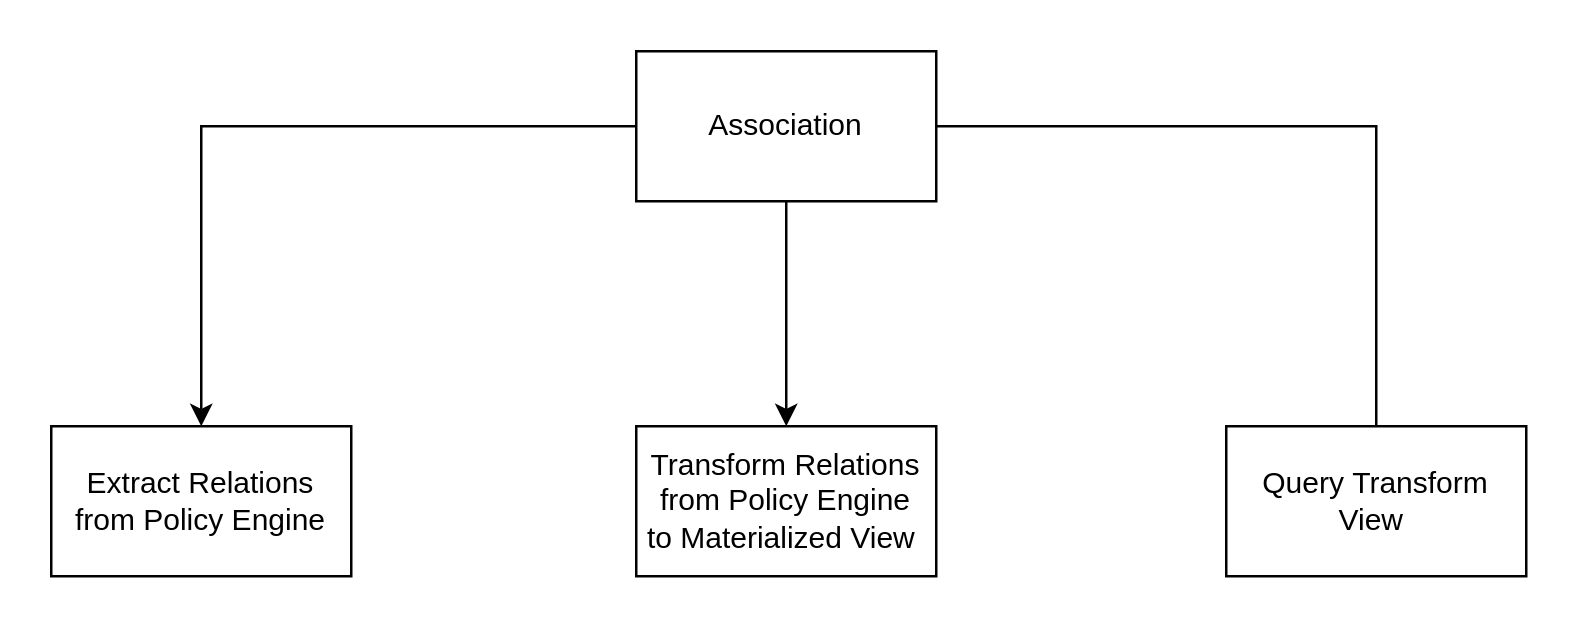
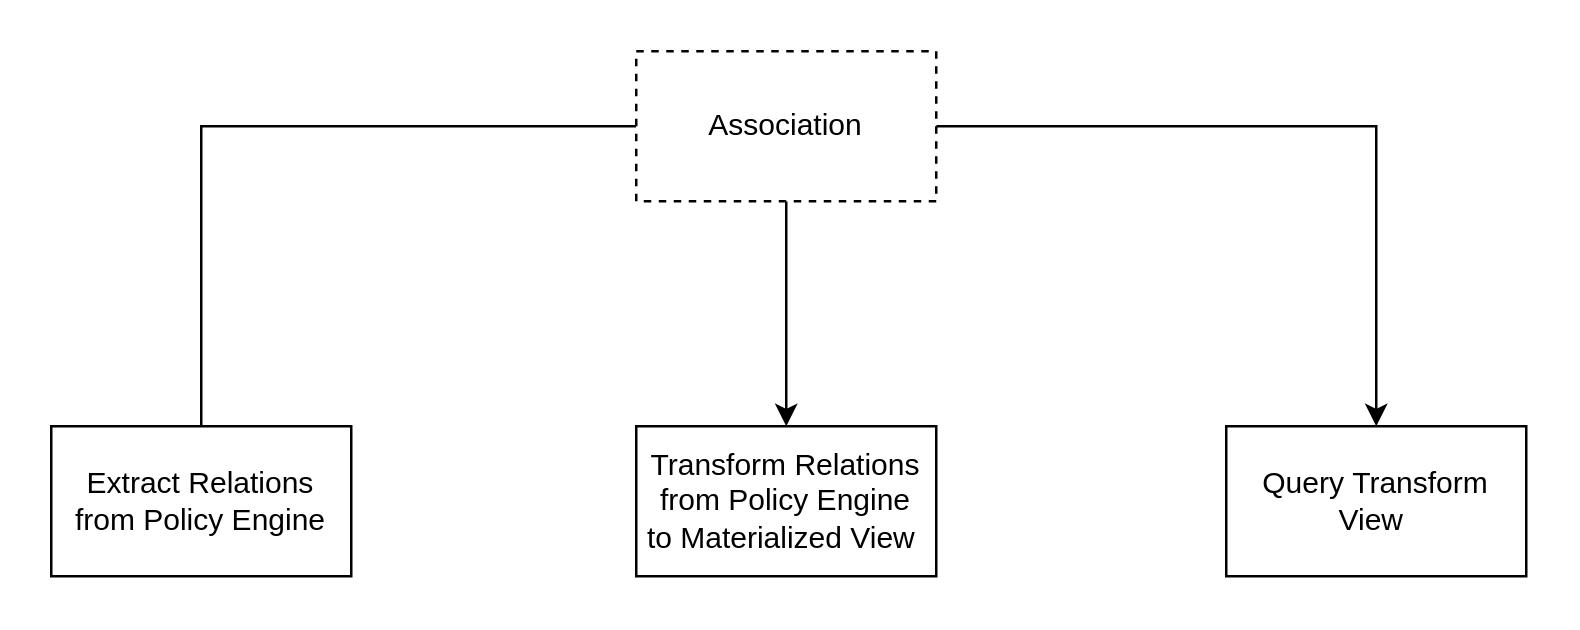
(786, 126) -> (786, 126)
(201, 408) -> (201, 415)
(1376, 415) -> (1376, 408)
